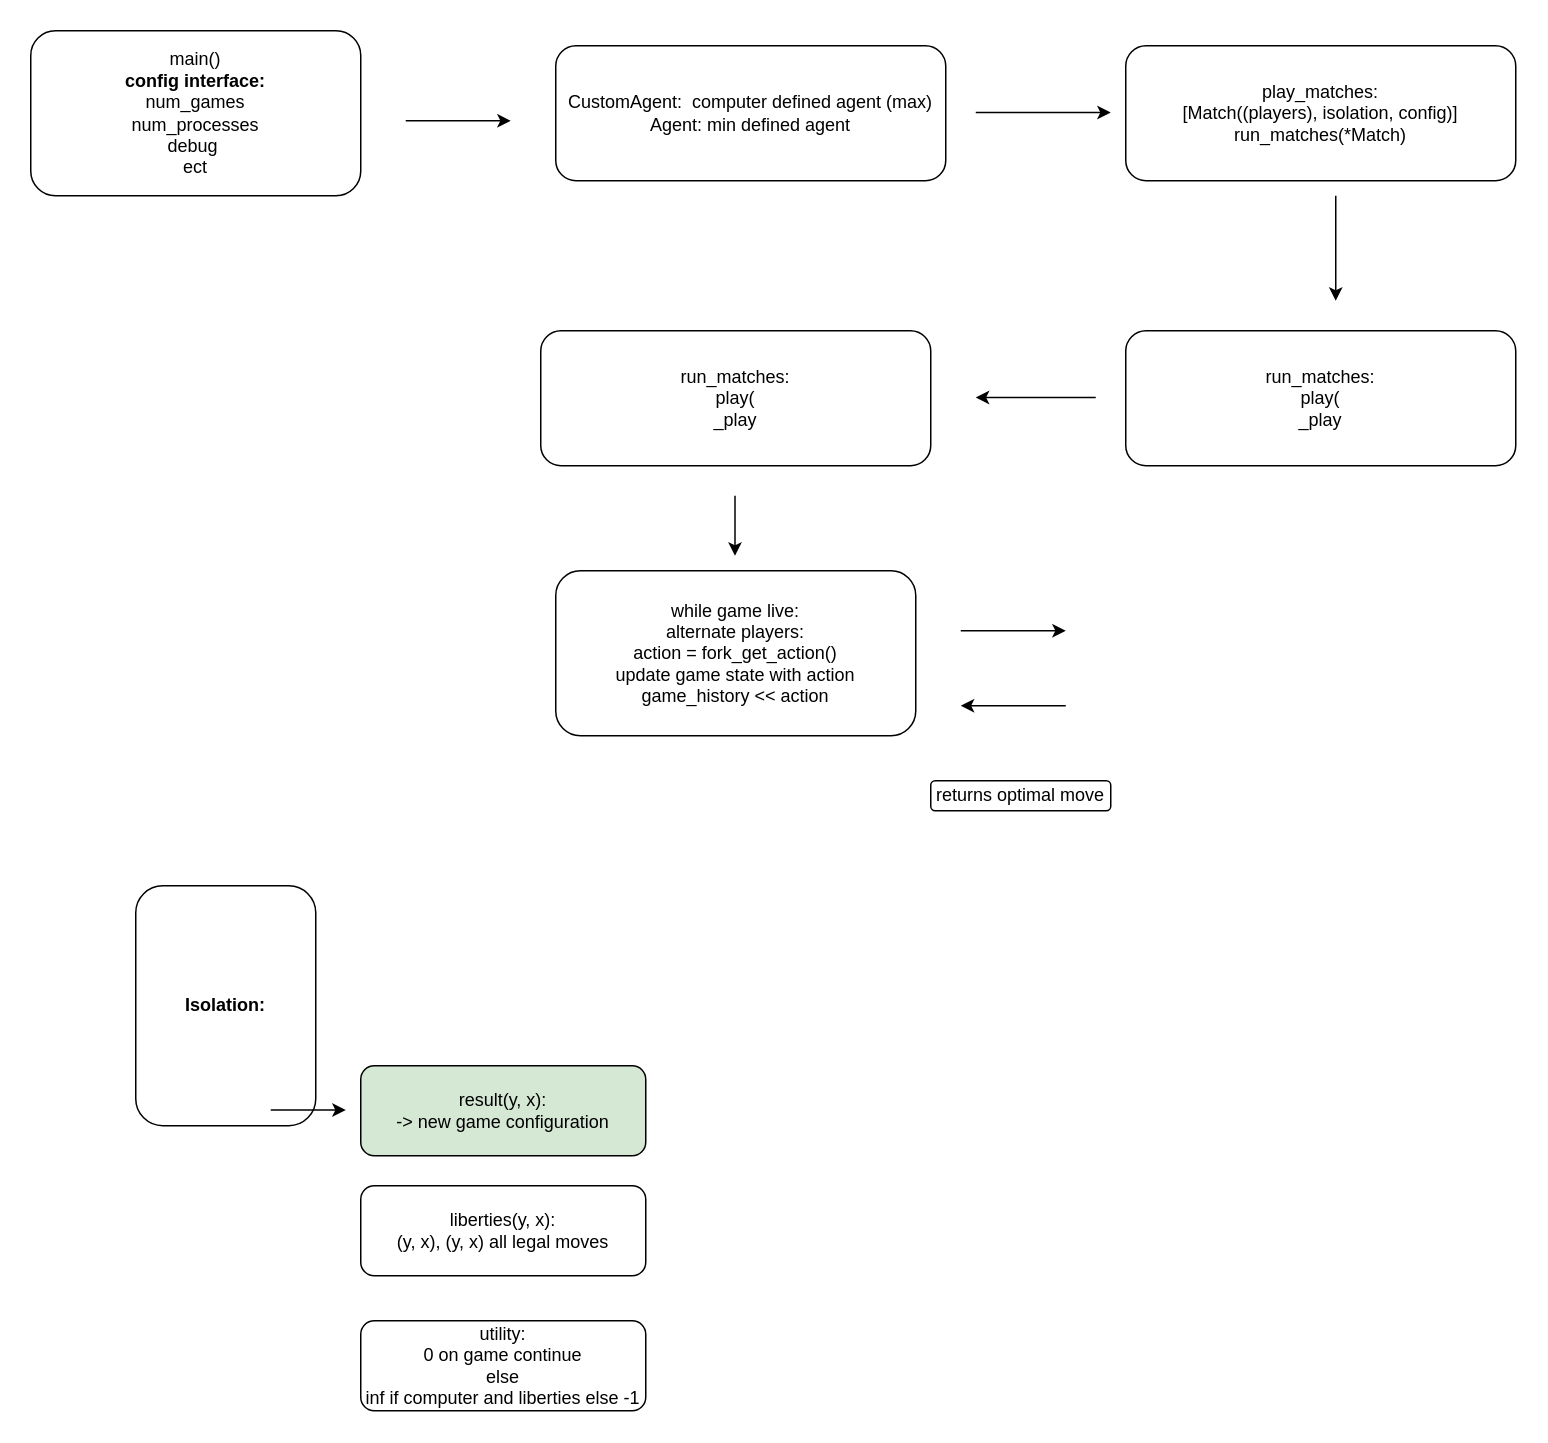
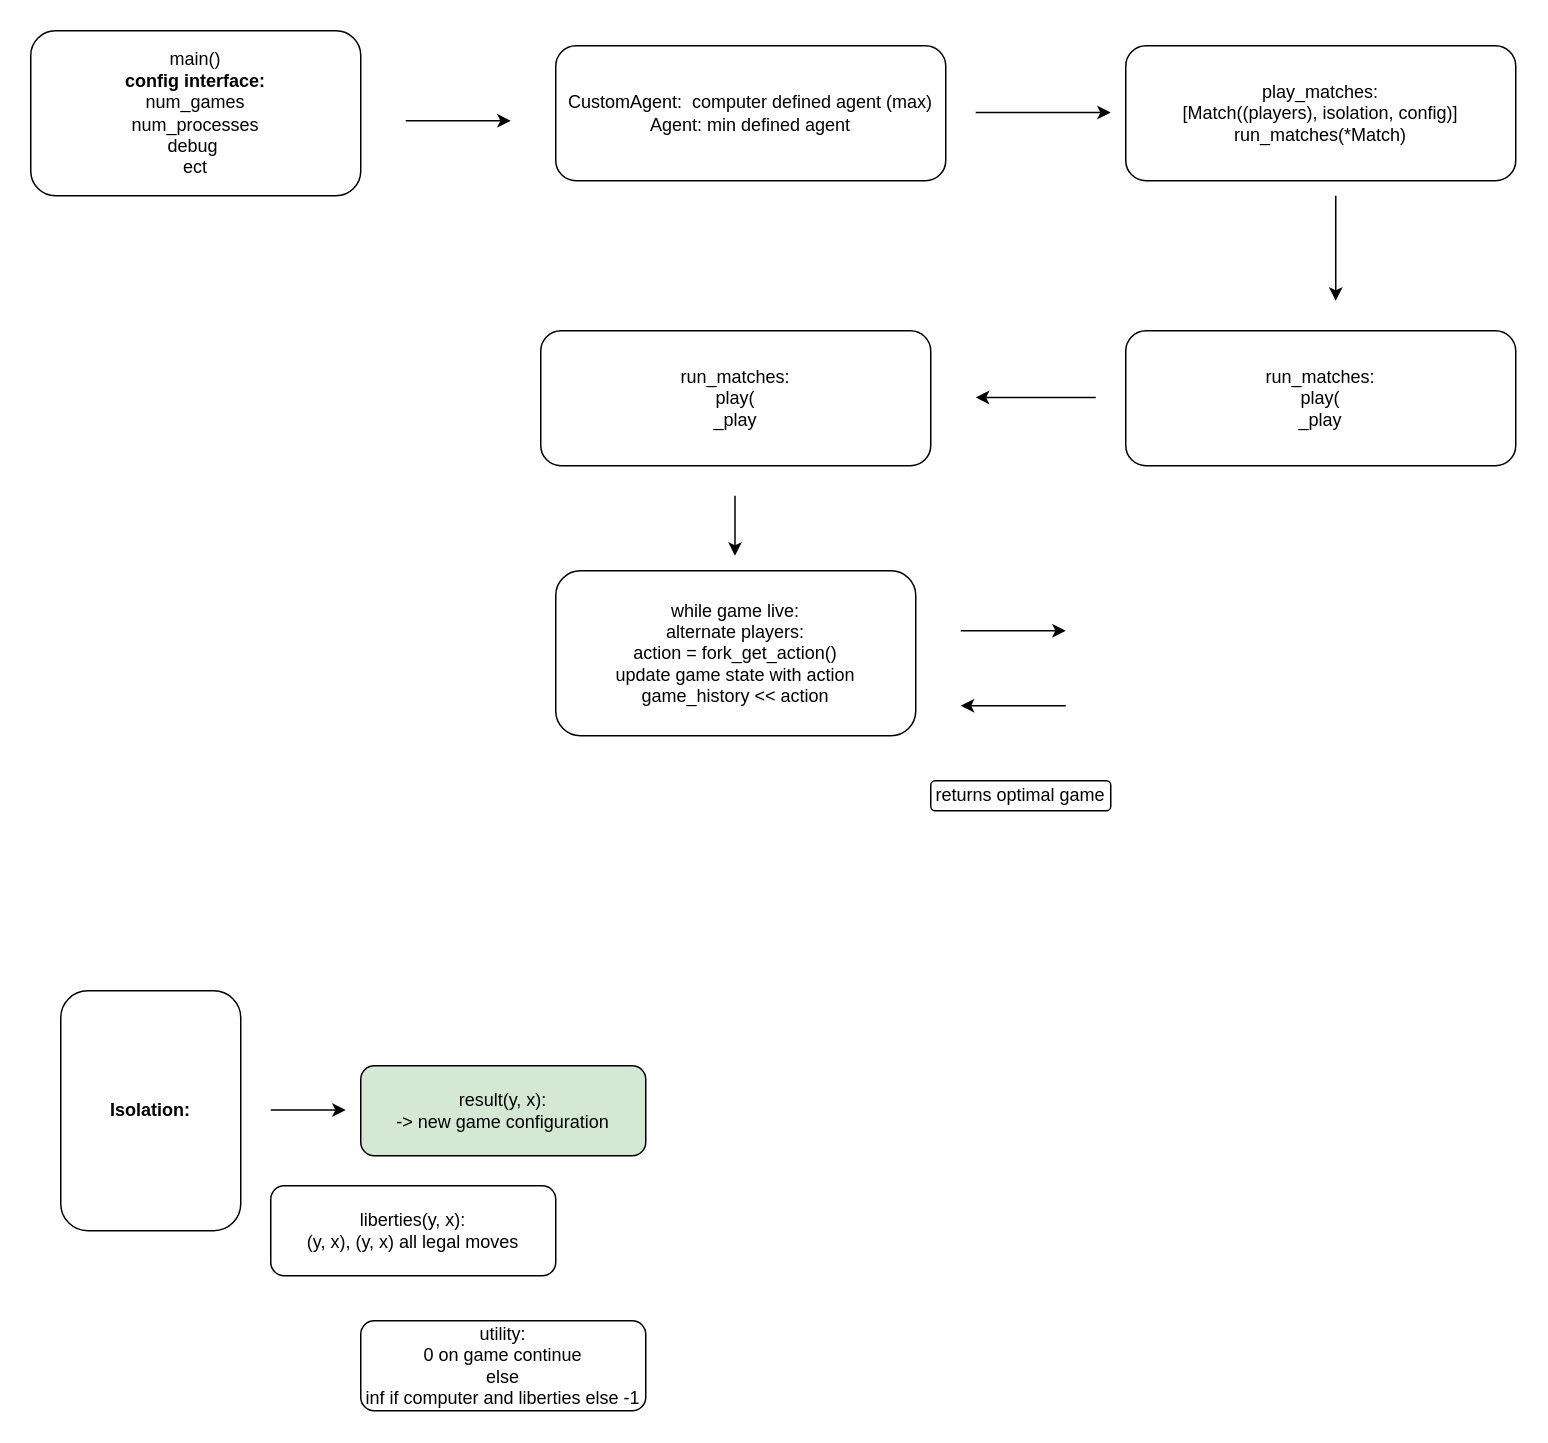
(1021, 796) -> (1021, 796)
(226, 1006) -> (151, 1111)
(503, 1231) -> (413, 1231)
